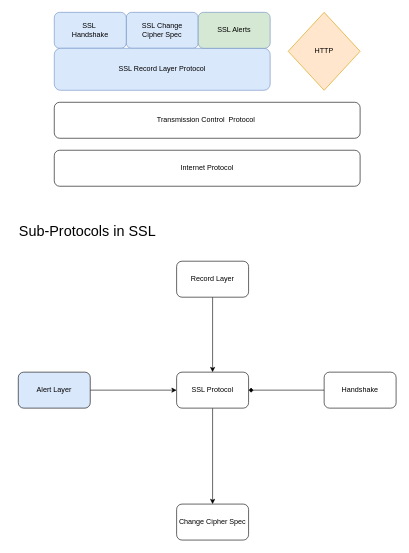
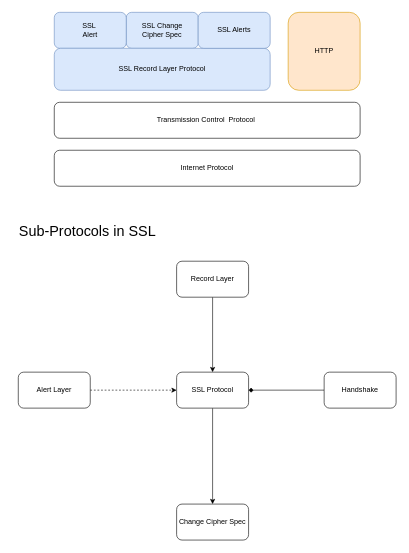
(90, 30) -> (90, 30)
(234, 30) -> (234, 30)
(324, 51) -> (324, 51)
(54, 390) -> (54, 390)
(132, 390) -> (132, 390)
